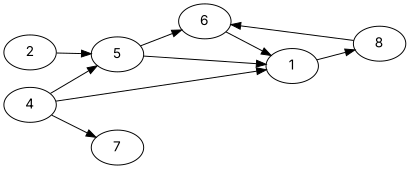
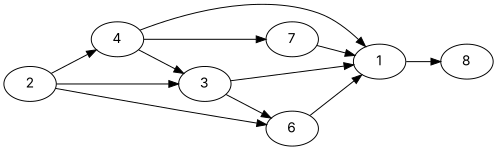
(297, 33) -> (156, 106)
none -> (331, 49)
(117, 54) -> (205, 84)
none -> (69, 64)
